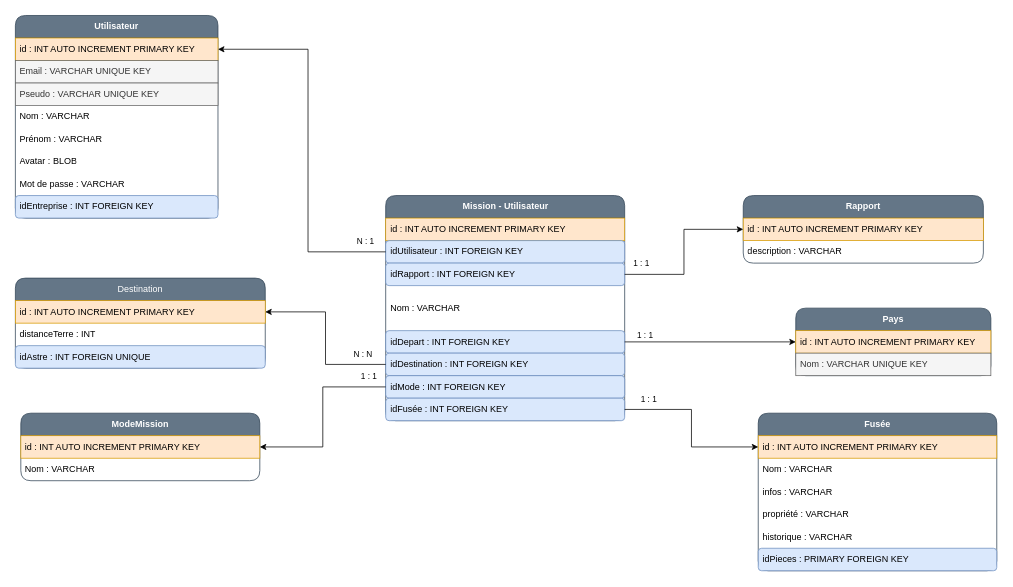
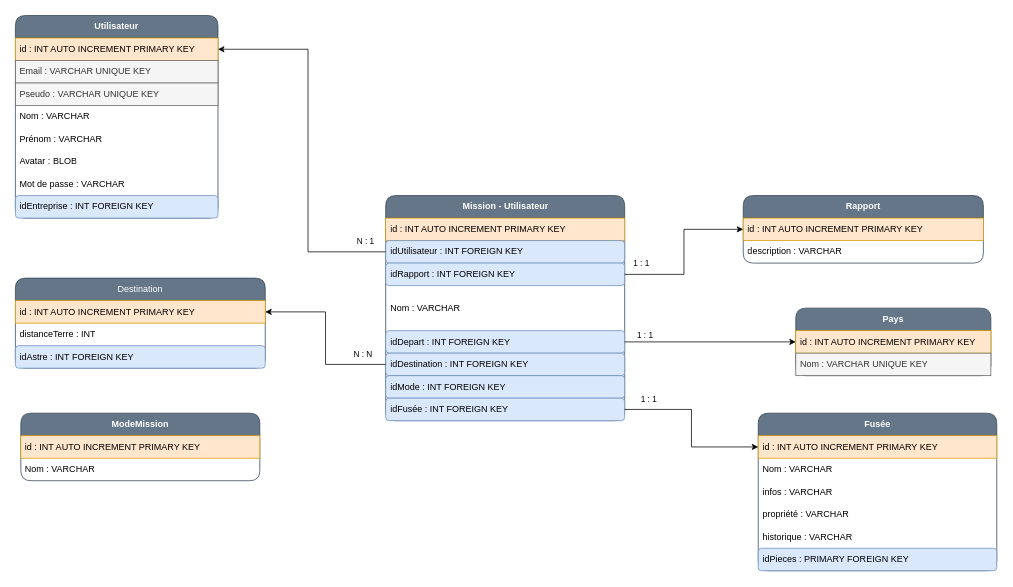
(83, 357) -> (76, 357)
(323, 418) -> none
